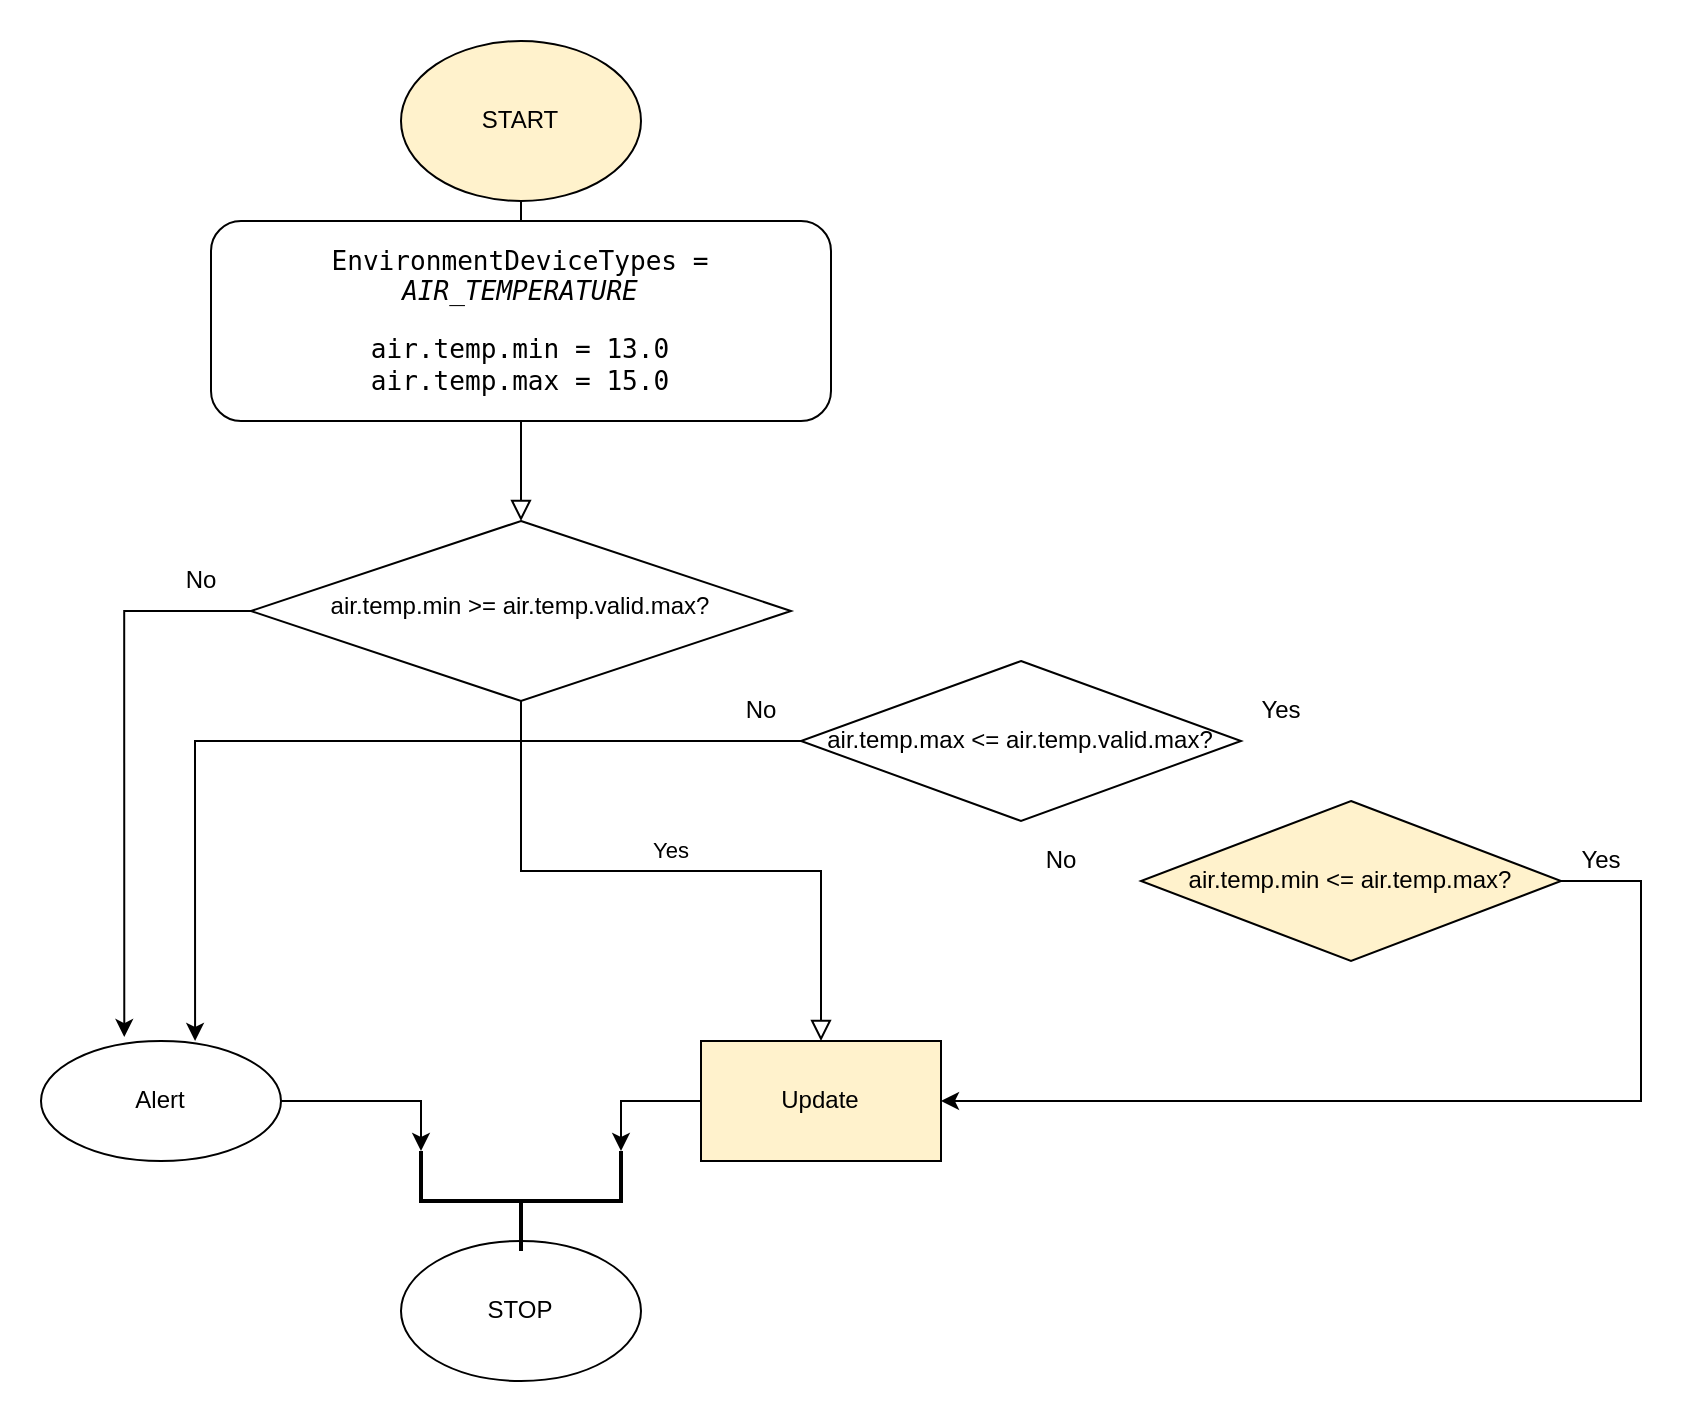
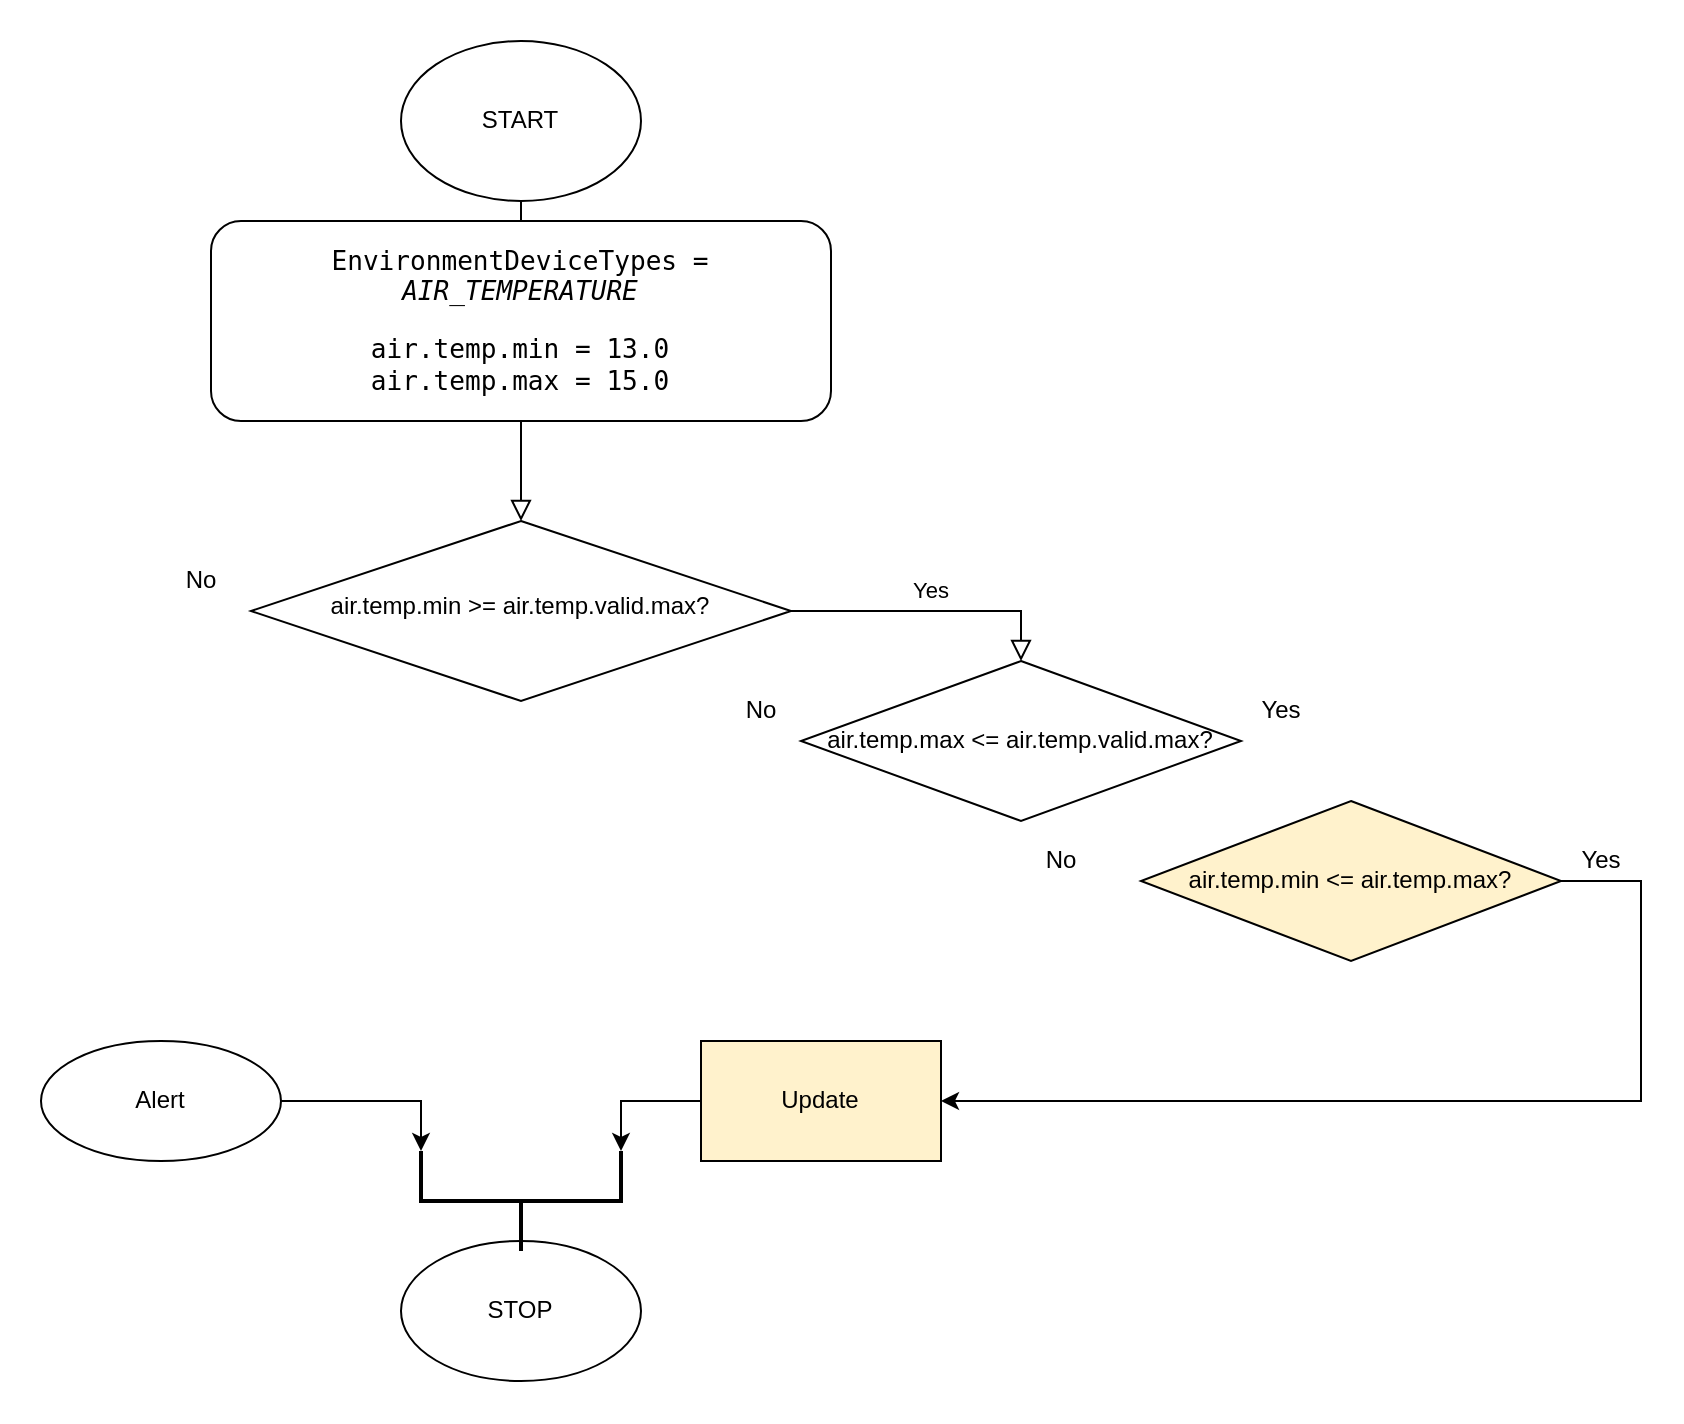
(521, 121) -> (521, 121)
(354, 741) -> none
(124, 755) -> none
(660, 871) -> (920, 611)
